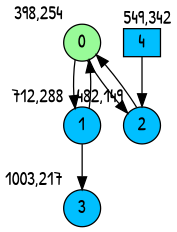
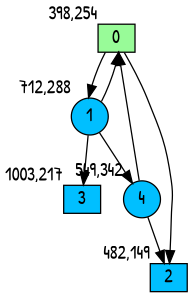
(82, 43) -> (117, 38)
(142, 43) -> (142, 199)
(122, 85) -> (130, 123)
(142, 125) -> (169, 278)
none -> (112, 153)
(82, 208) -> (82, 199)
